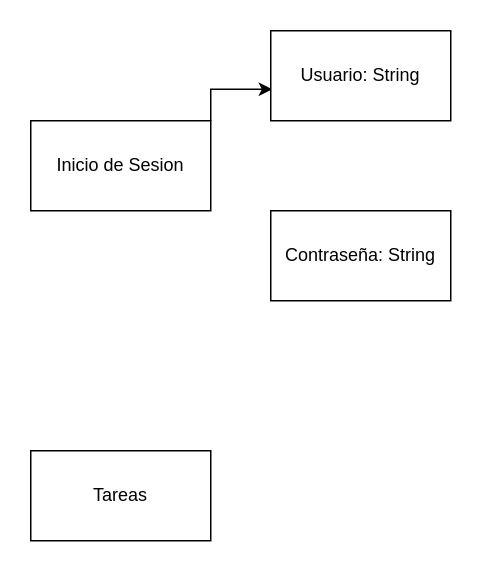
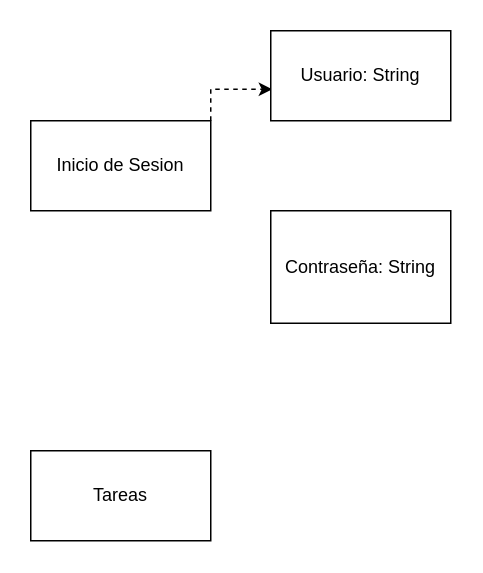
(222, 89) -> (222, 89)
(361, 256) -> (361, 267)
